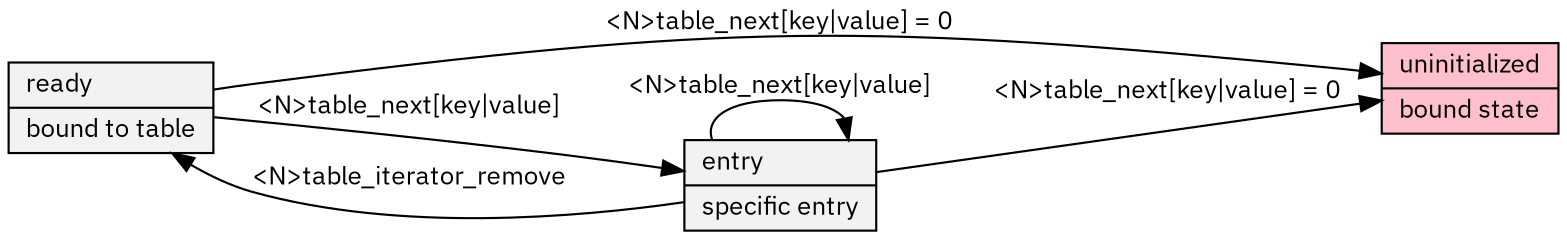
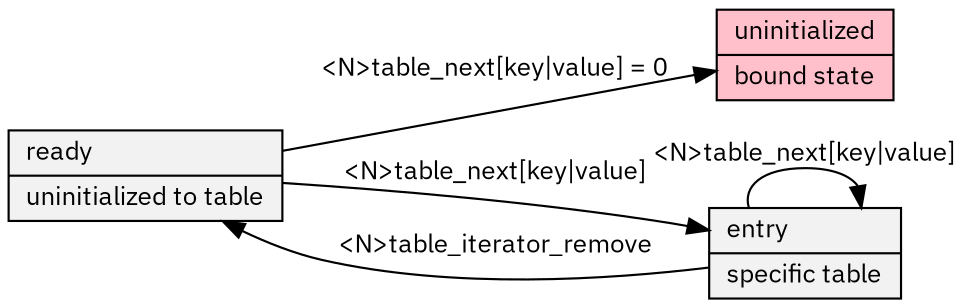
(111, 129) -> (146, 197)
(1118, 138) -> none
(780, 207) -> (805, 275)
